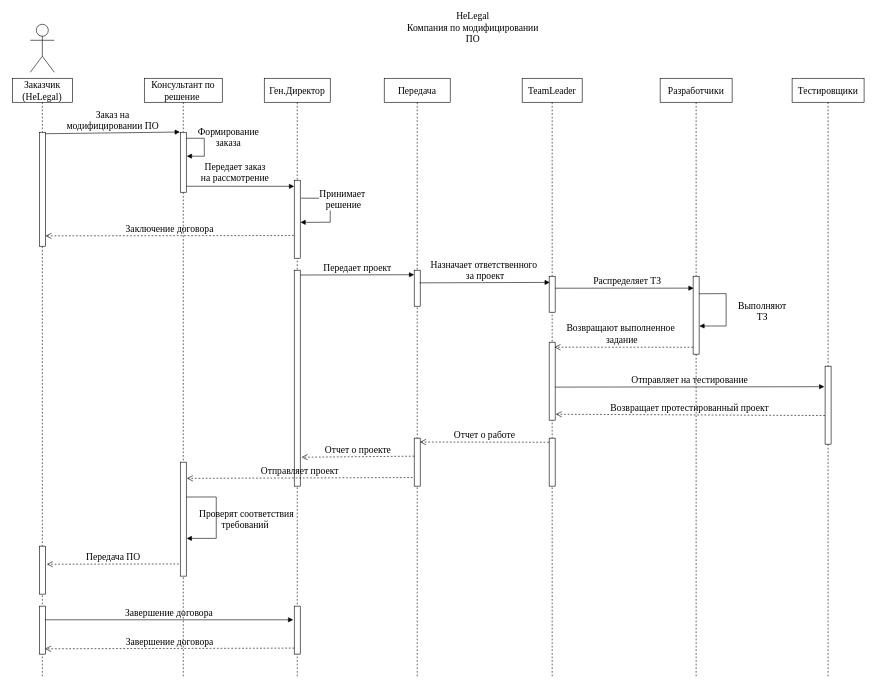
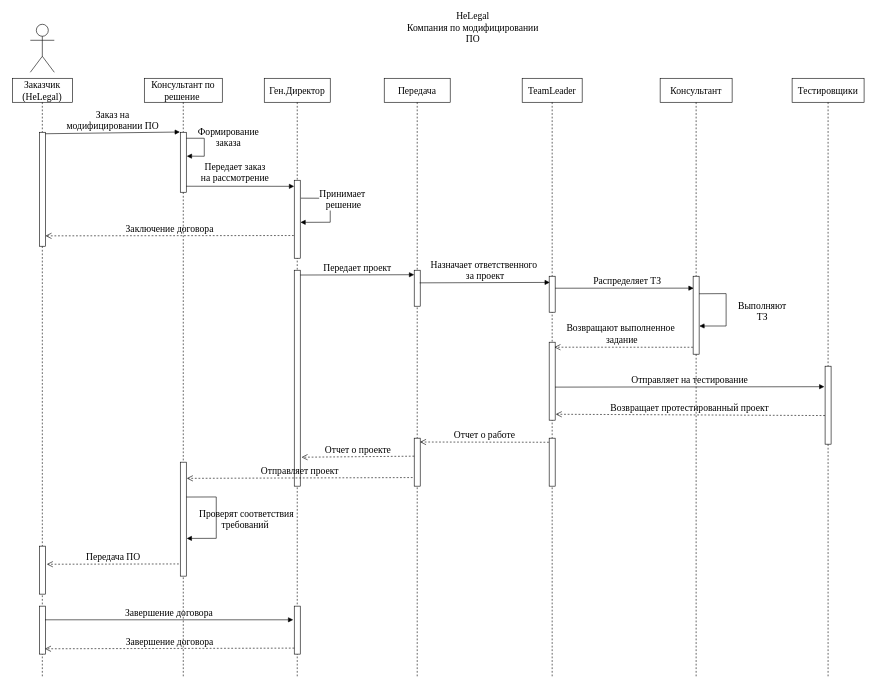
(696, 90) -> (696, 90)
